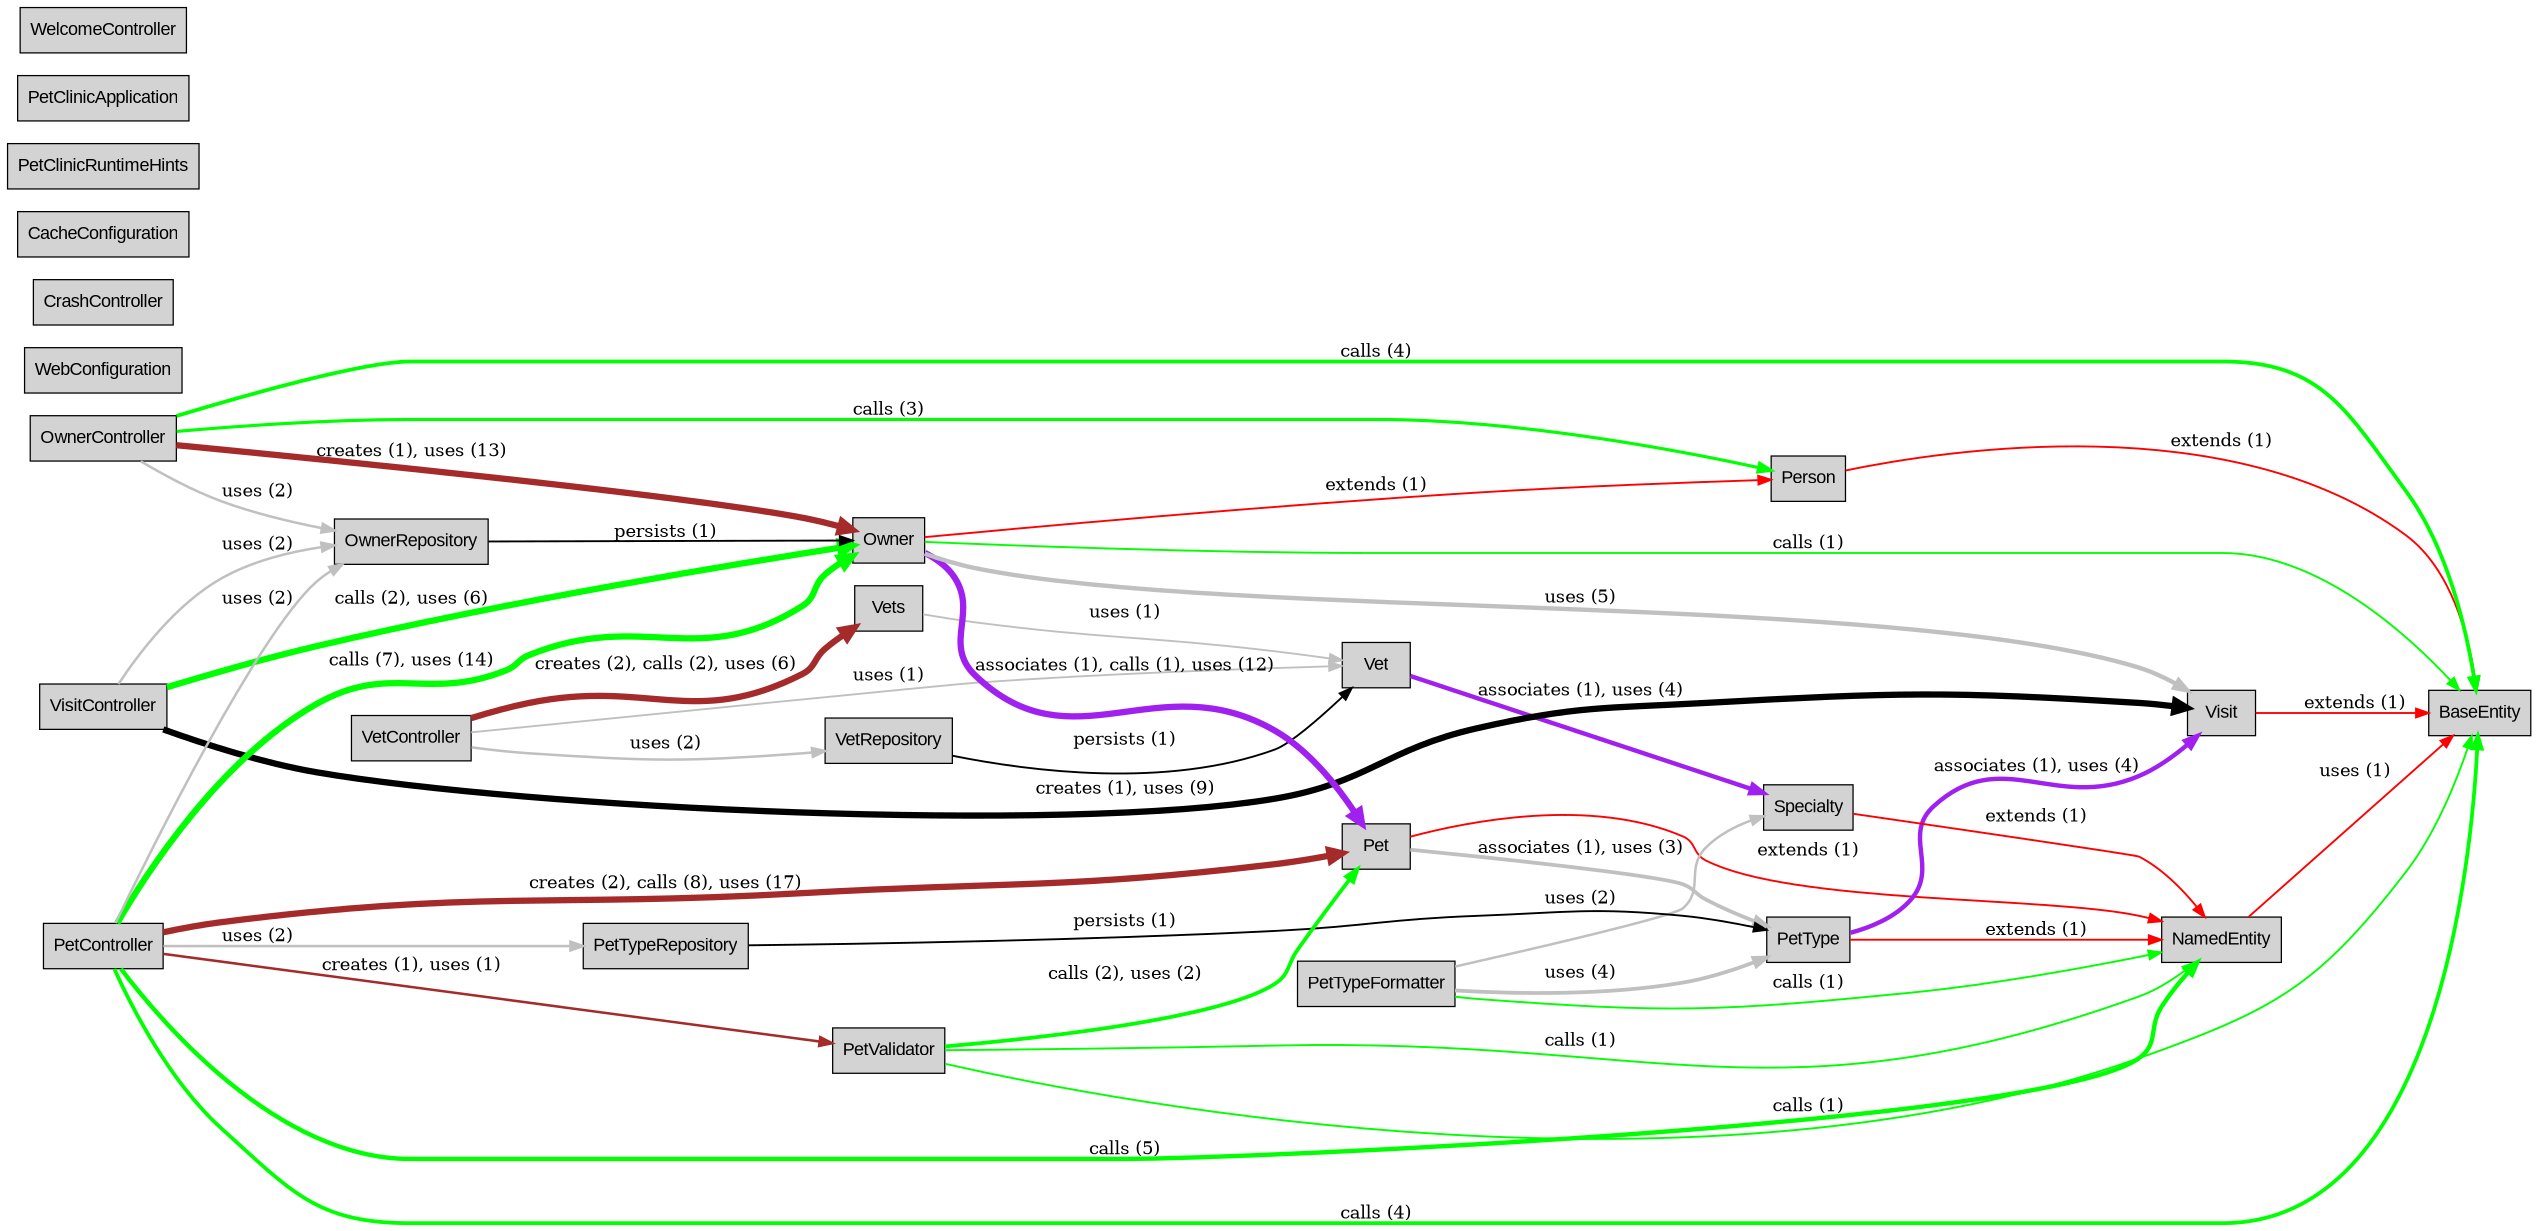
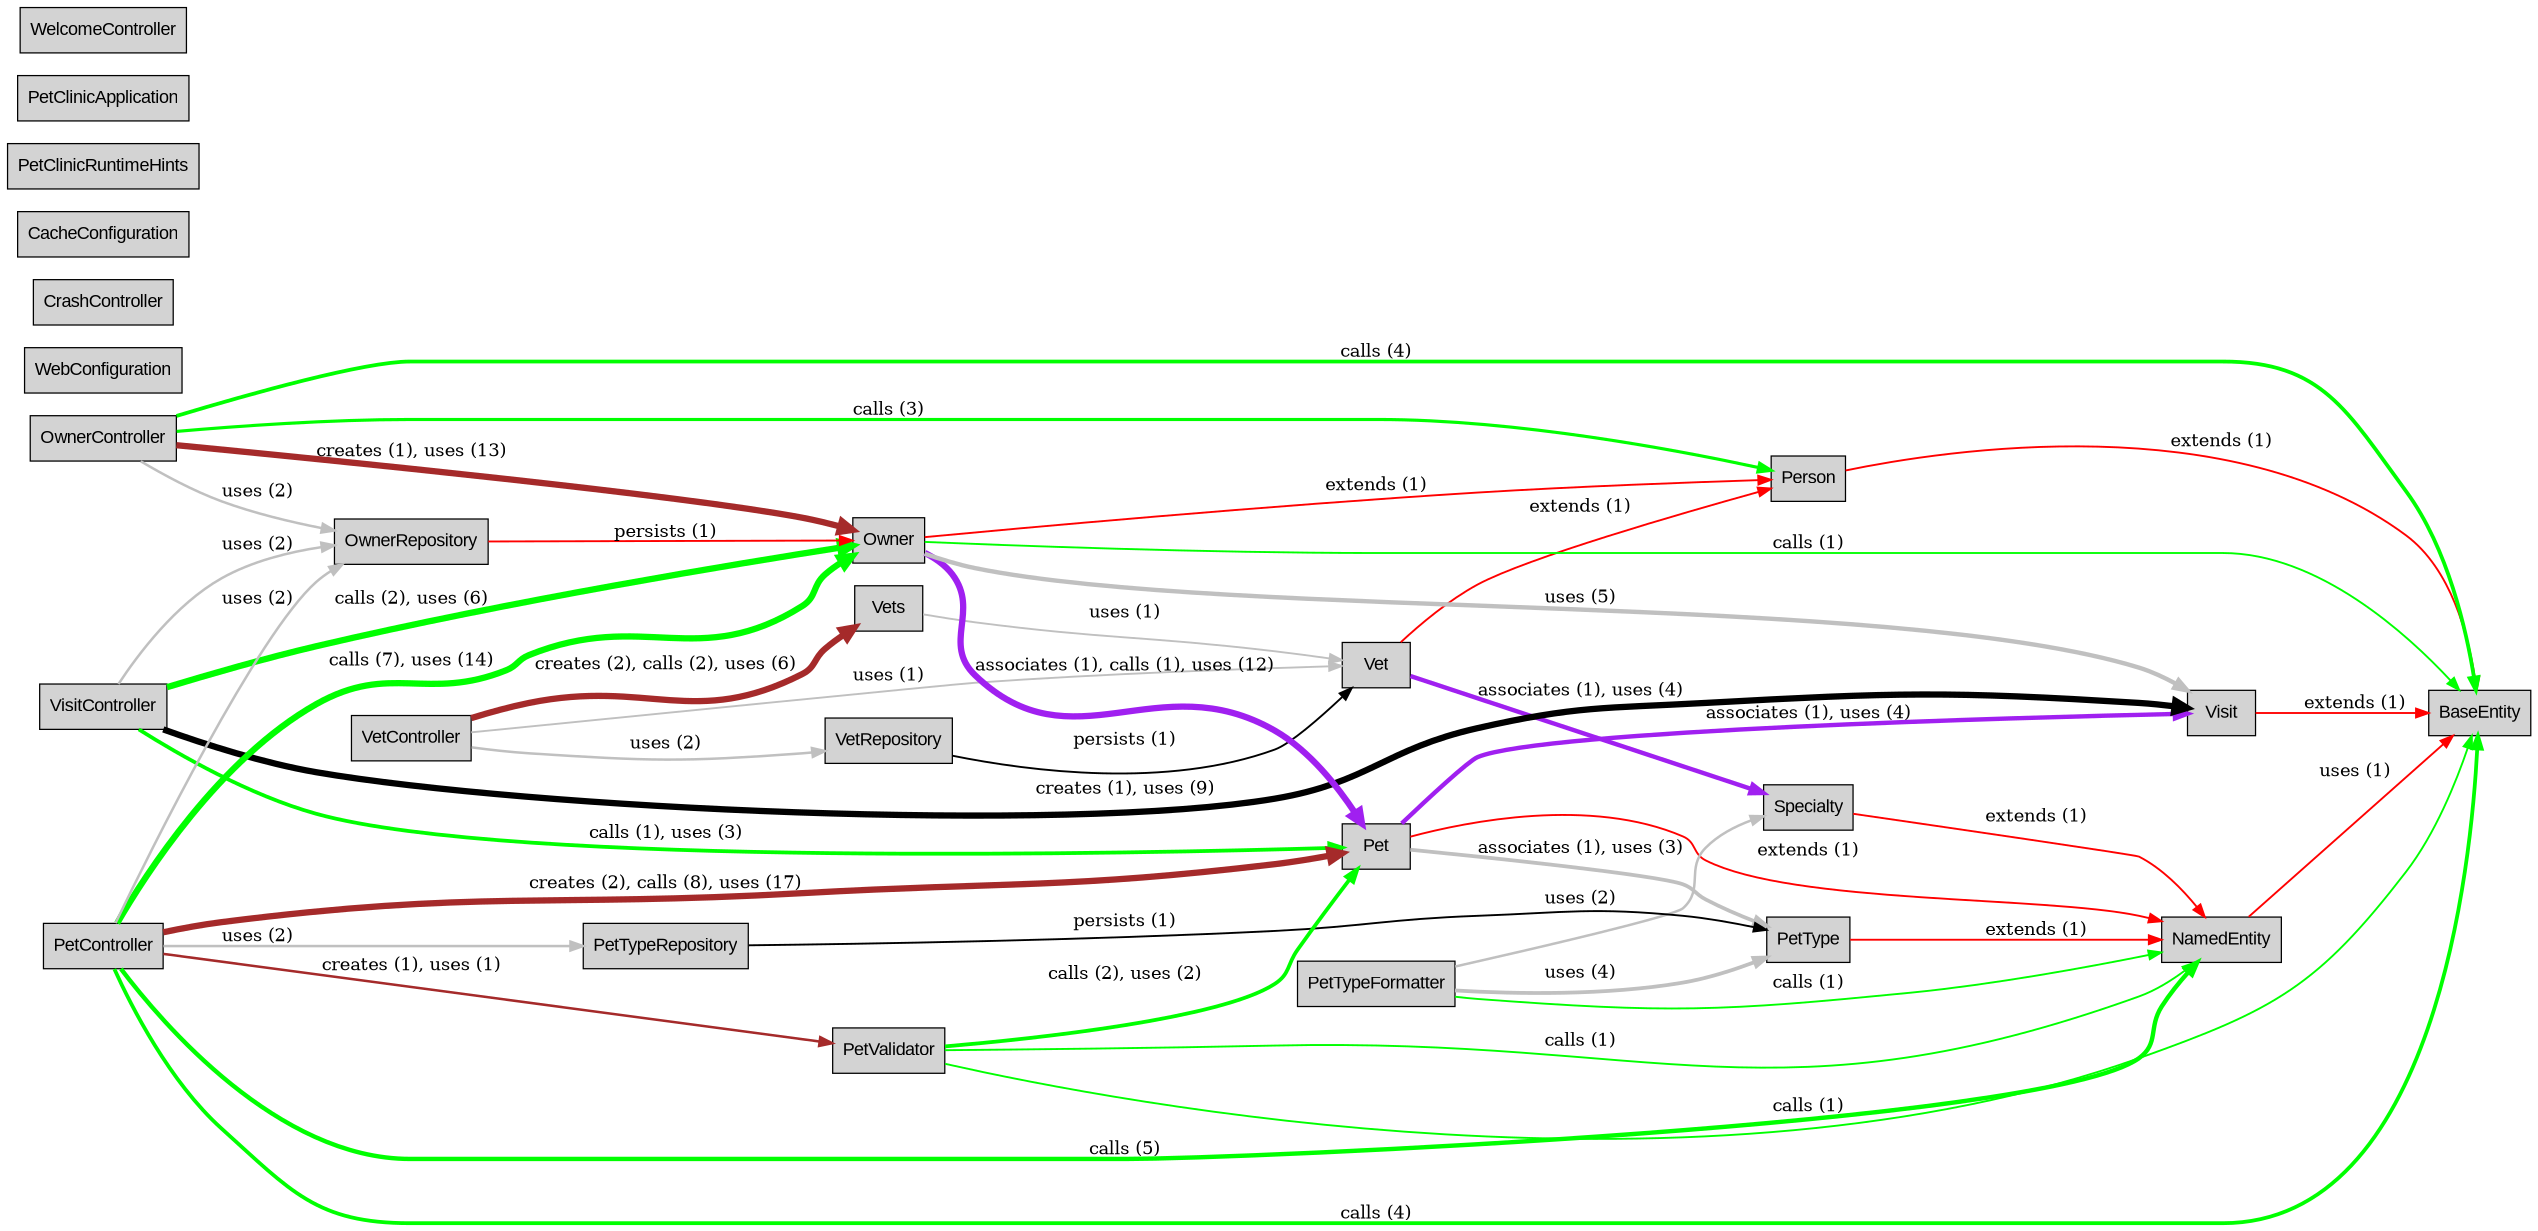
(664, 541) -> (664, 541)
none -> (1580, 545)
(1978, 782) -> (1775, 728)
none -> (723, 851)
